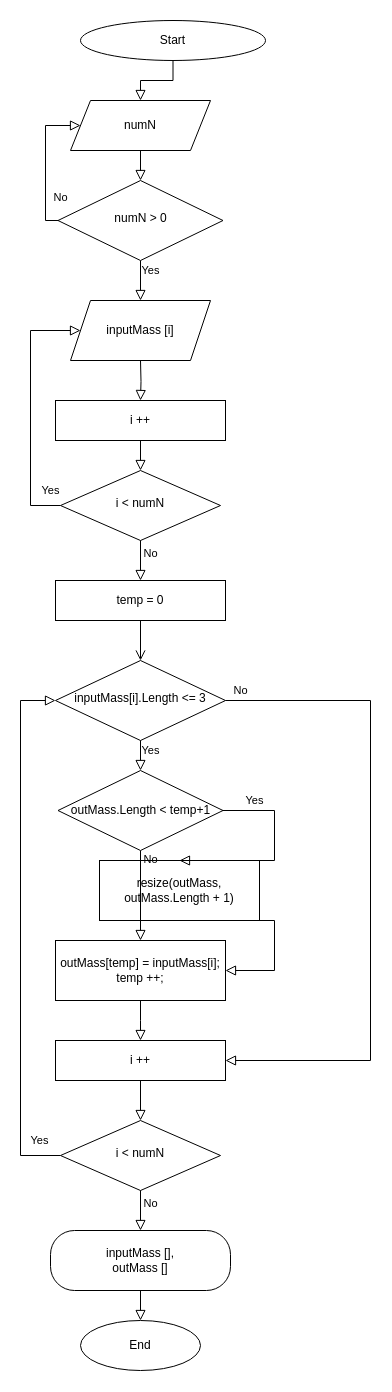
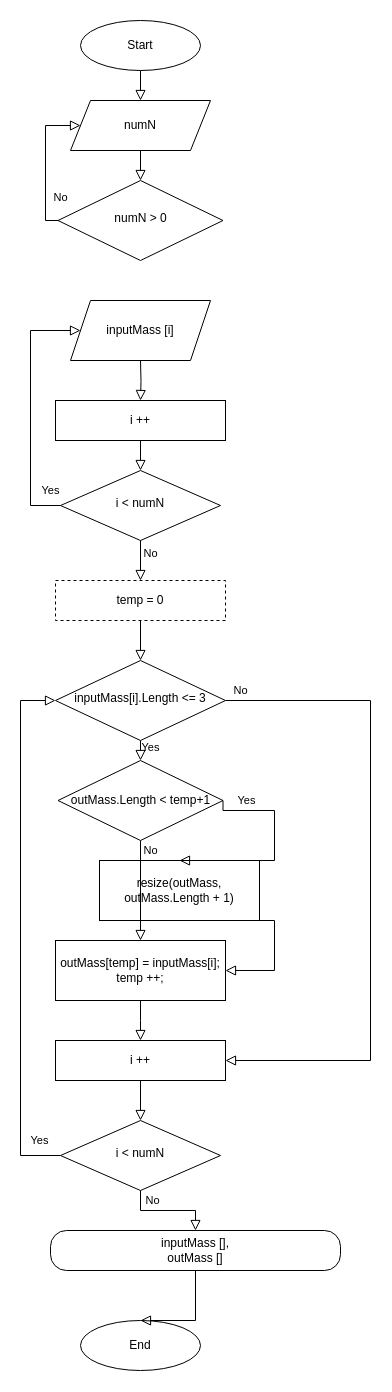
(173, 41) -> (141, 46)
(141, 275) -> none
(141, 601) -> (141, 601)
(141, 653) -> (141, 649)
(141, 811) -> (141, 801)
(141, 1261) -> (196, 1251)
